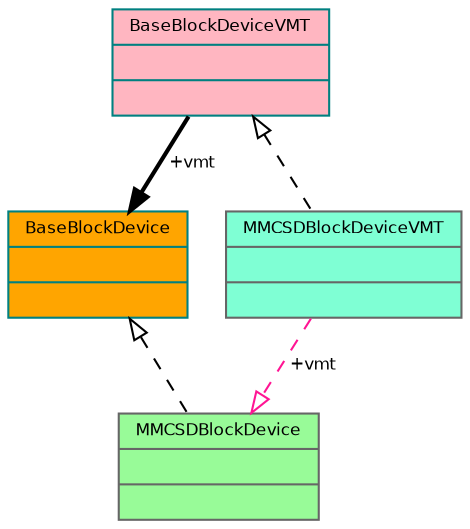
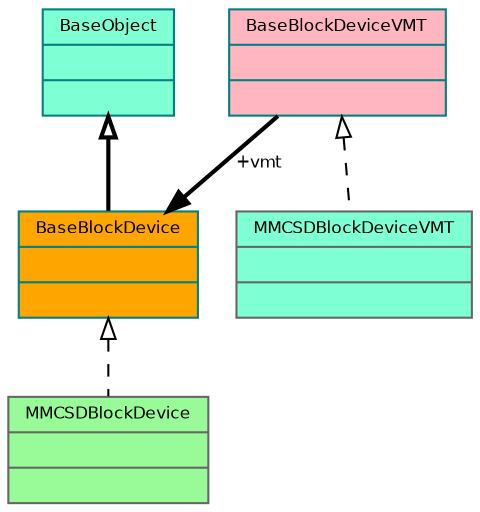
none -> (108, 63)
(287, 357) -> none
